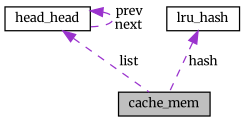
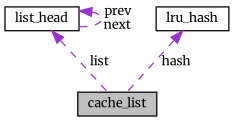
(48, 19) -> (42, 19)
(164, 104) -> (117, 104)
